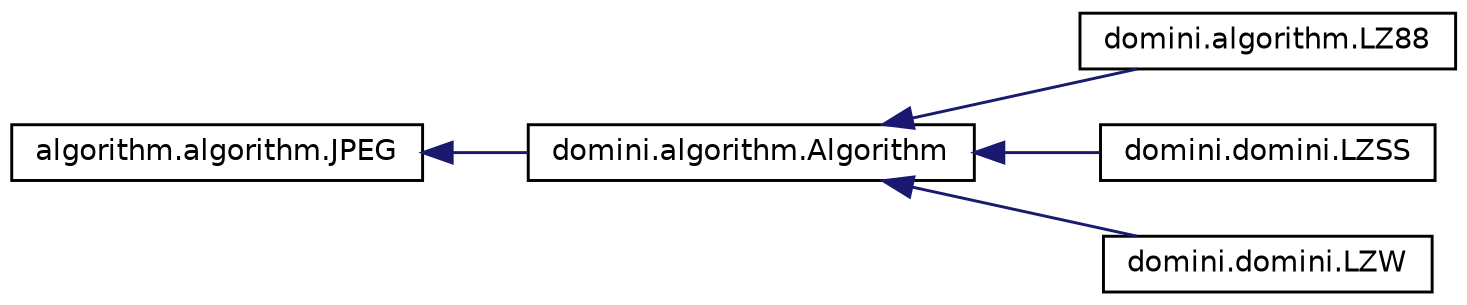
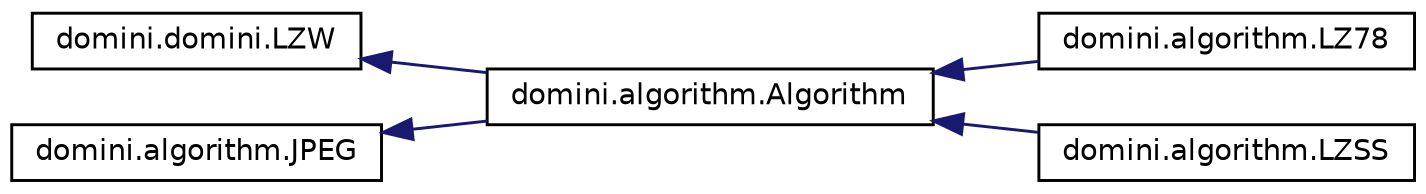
(1268, 41) -> (1227, 41)
(217, 153) -> (197, 153)
(1268, 153) -> (1227, 153)
(1025, 212) -> (439, 67)
